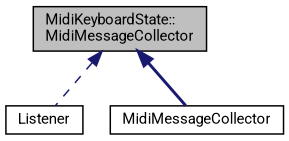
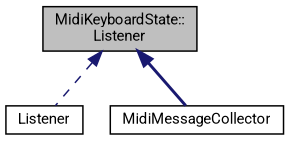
(120, 29) -> (120, 29)
